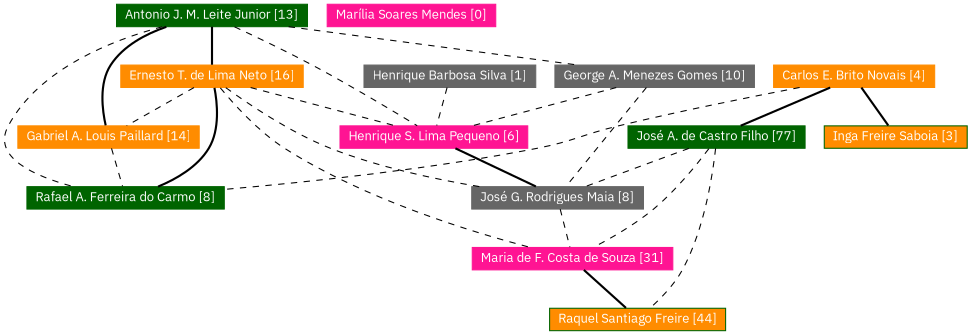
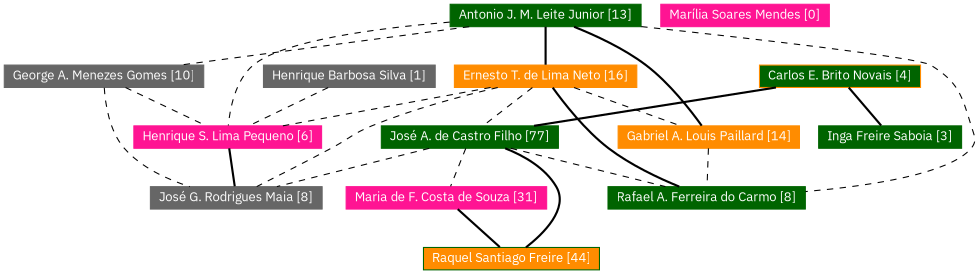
(854, 76) -> (840, 76)
(896, 137) -> (890, 137)
(515, 152) -> (588, 167)
(363, 190) -> (508, 107)
(565, 228) -> none
(697, 235) -> (558, 191)
